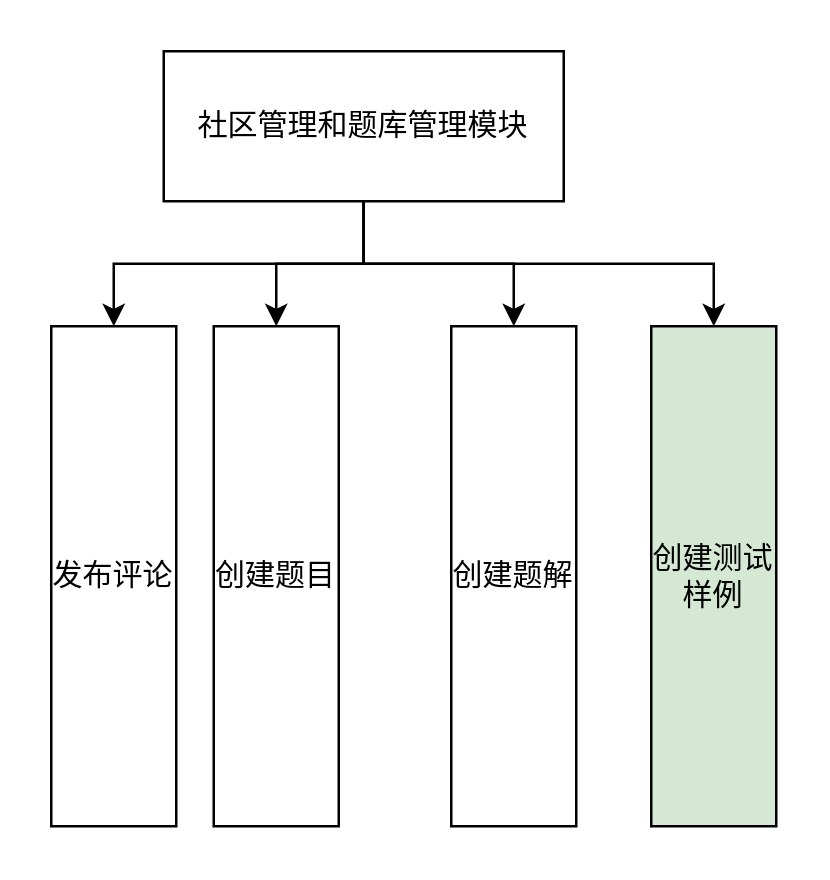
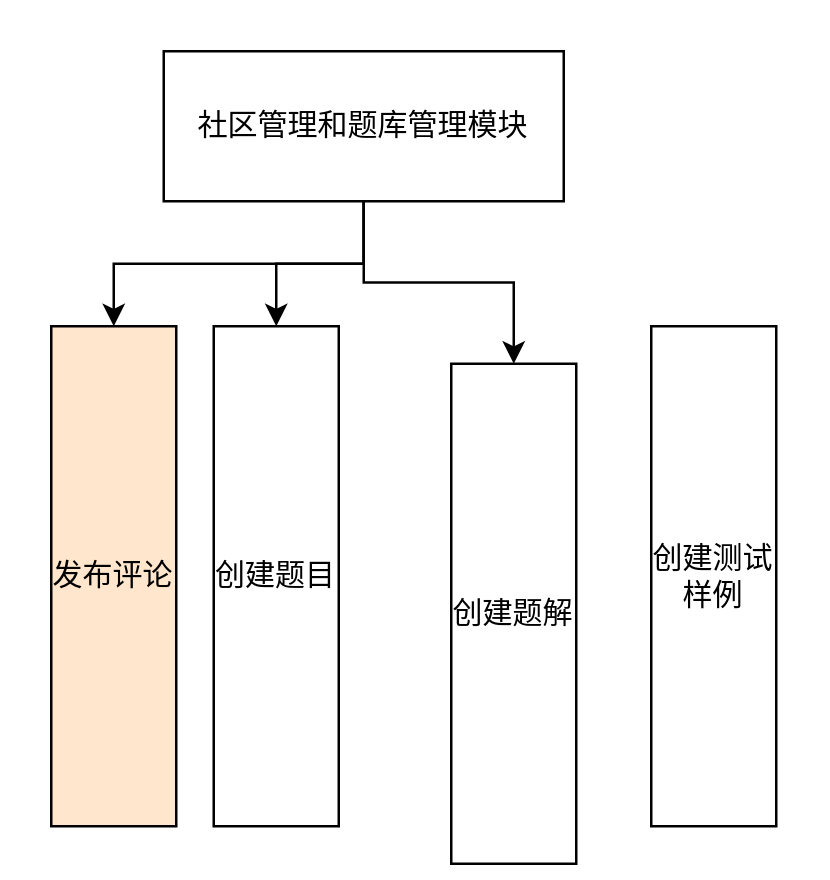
(639, 264) -> none
(114, 576) -> (114, 576)
(514, 576) -> (514, 614)
(714, 576) -> (714, 576)
